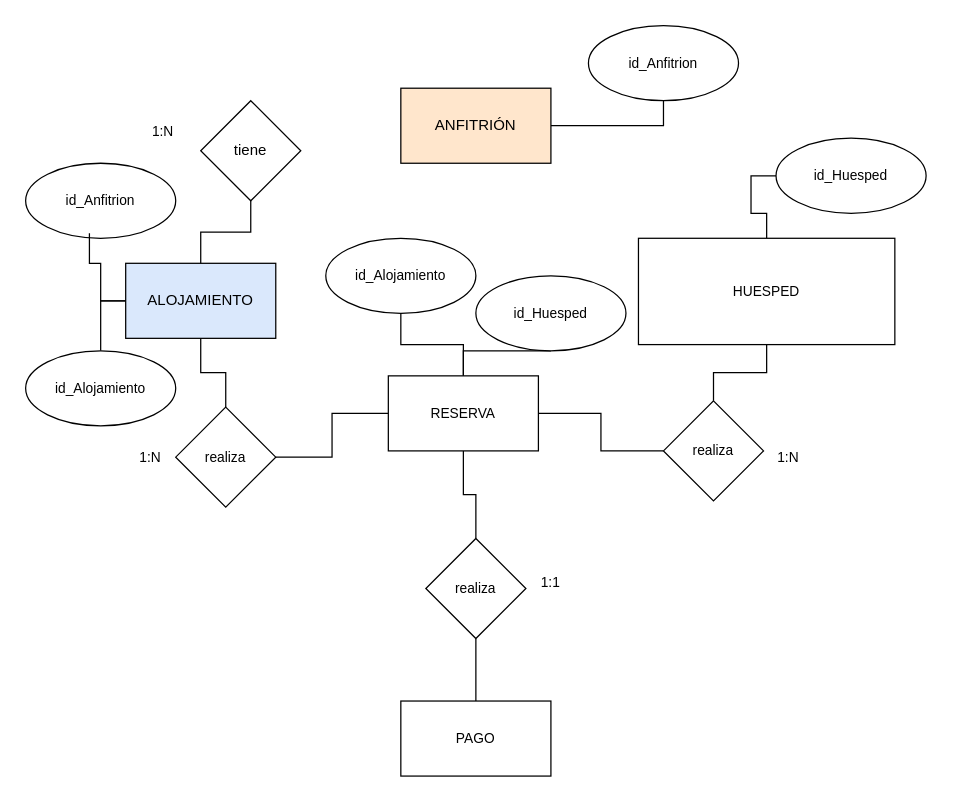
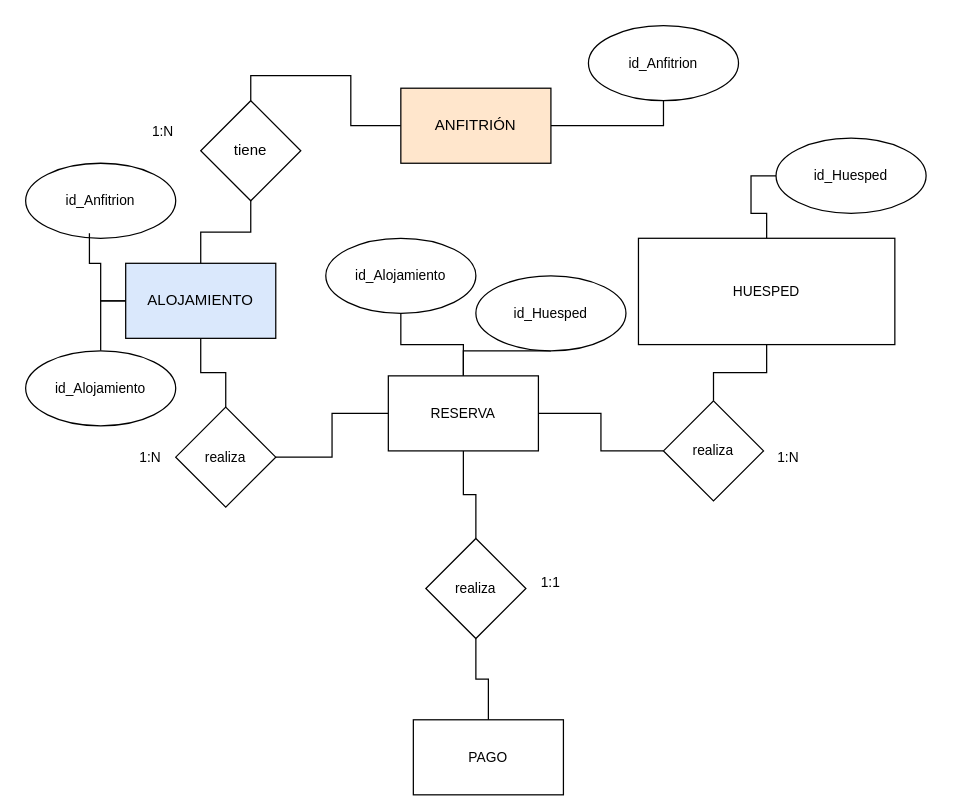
none -> (339, 76)
(476, 738) -> (488, 757)
